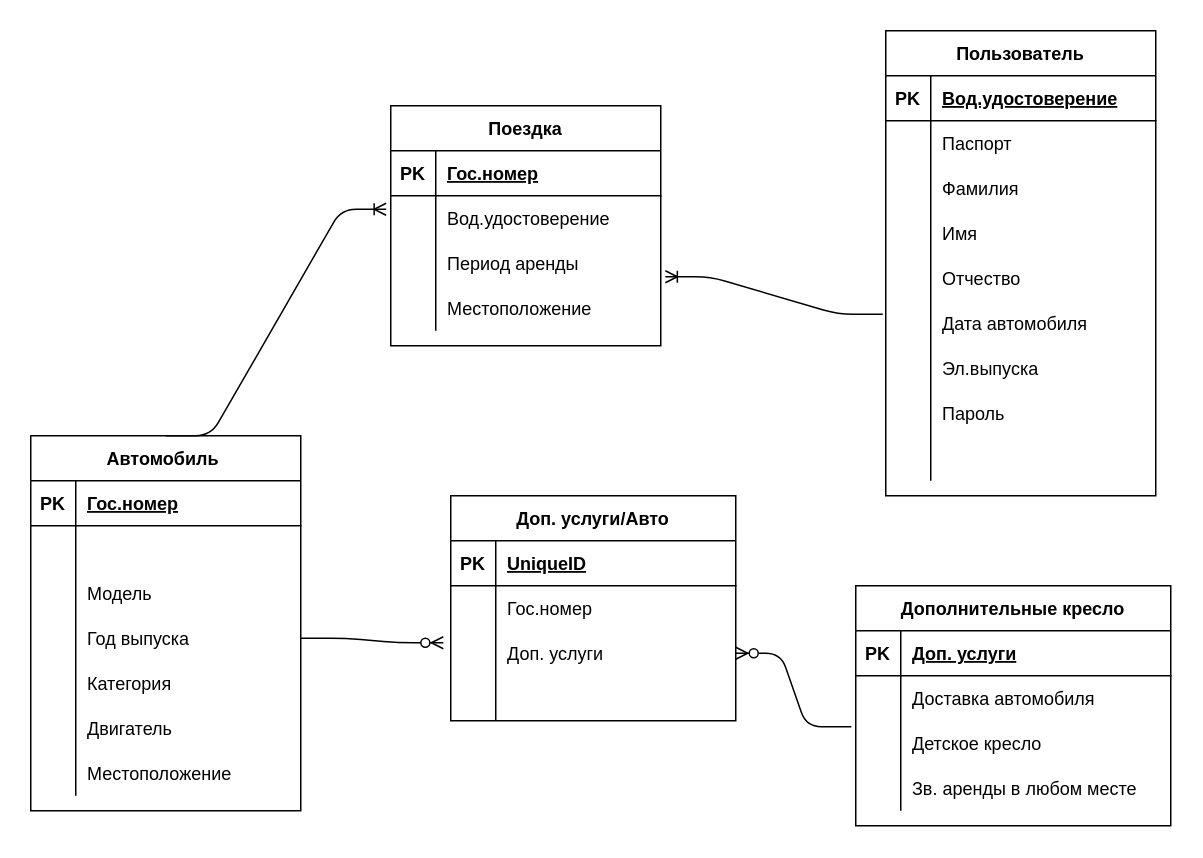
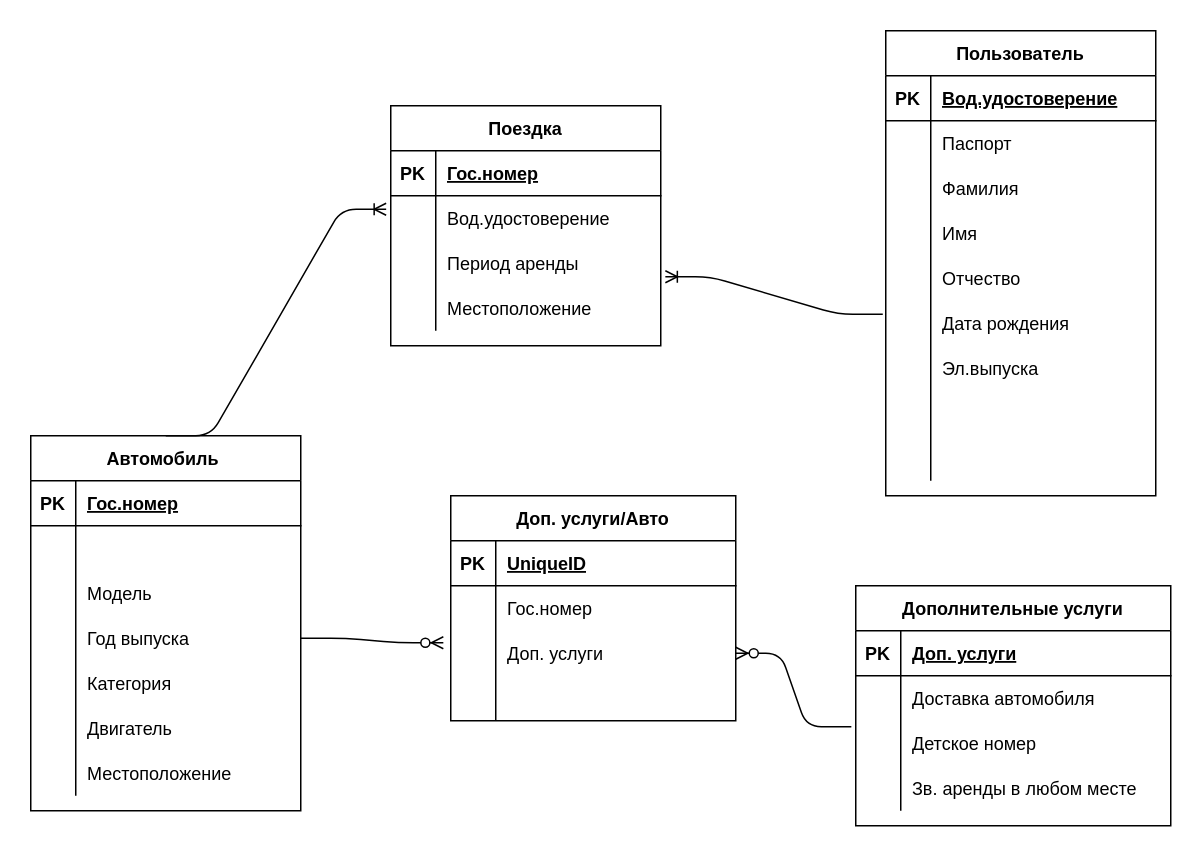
(1015, 324) -> (1005, 324)
(1043, 413) -> none
(1013, 609) -> (1013, 609)
(980, 744) -> (975, 744)
